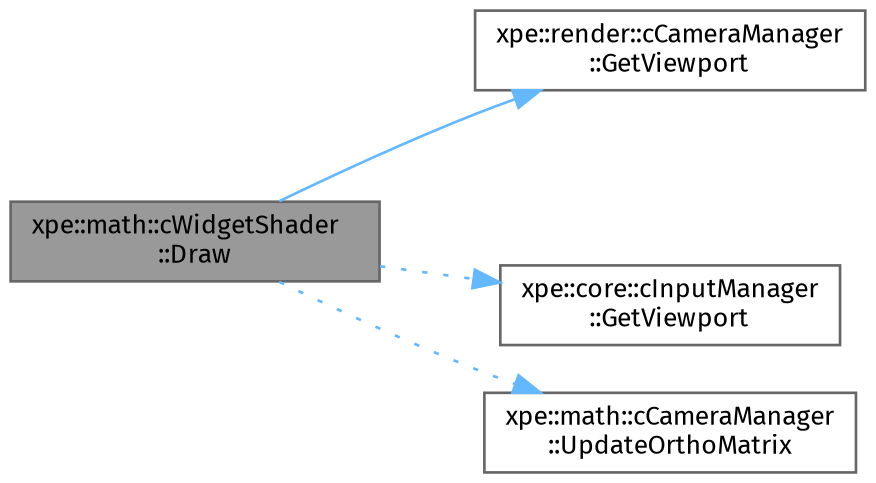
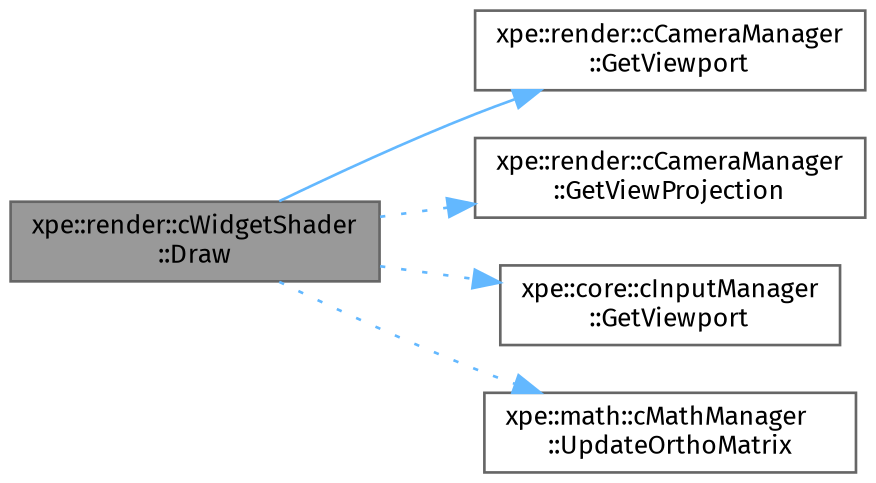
none -> (670, 178)
(195, 242) -> (195, 242)
(670, 433) -> (670, 433)
